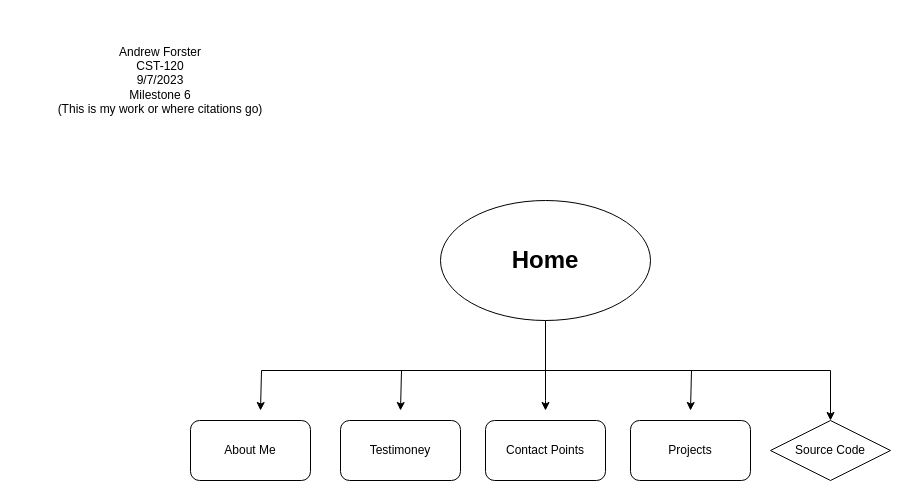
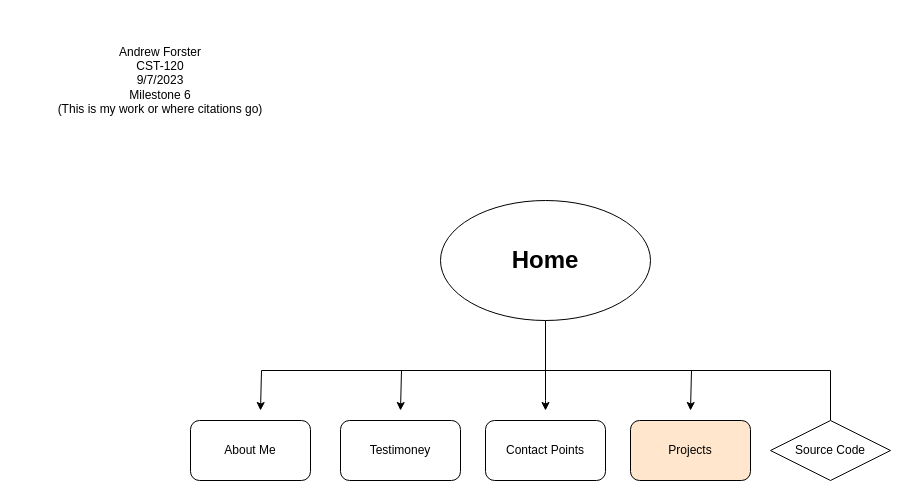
(831, 412) -> (831, 415)
(691, 451) -> (691, 451)
